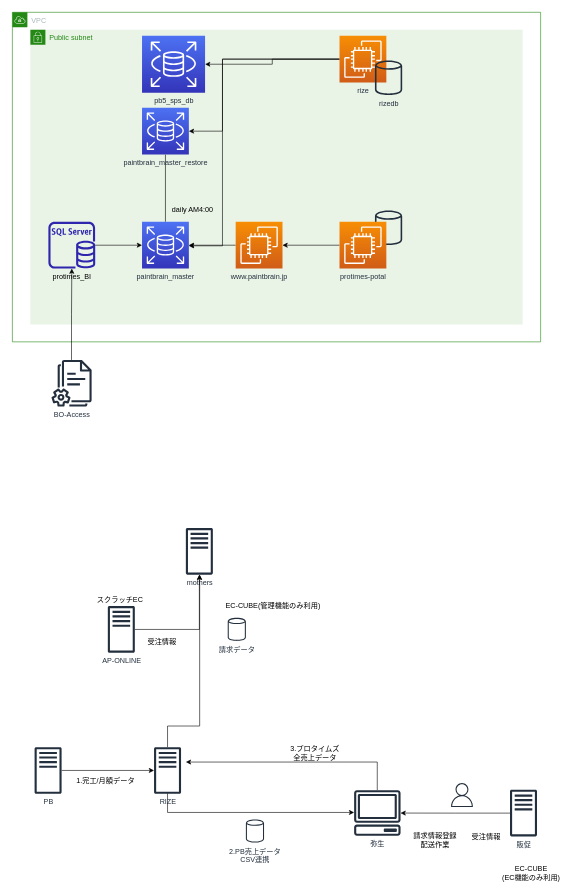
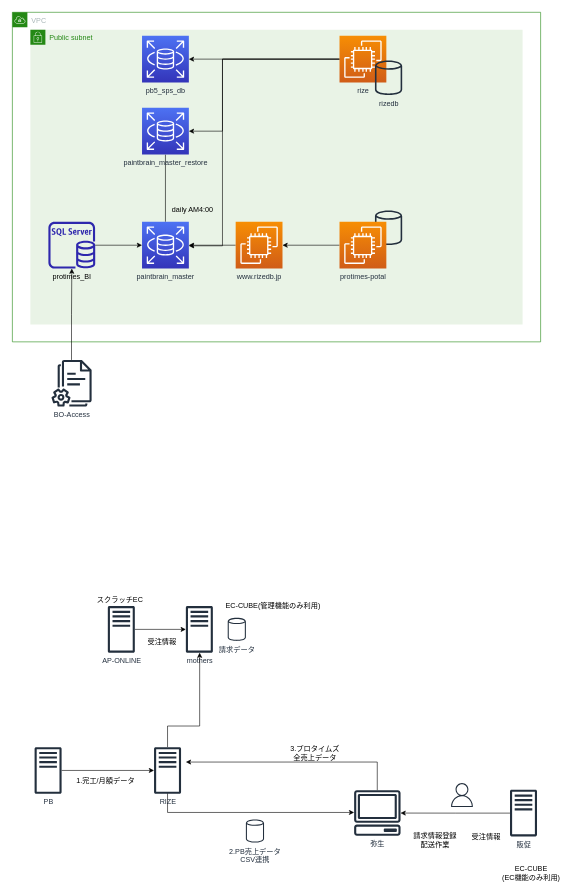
(173, 64) -> (165, 59)
(259, 277) -> (259, 277)
(199, 551) -> (199, 629)
